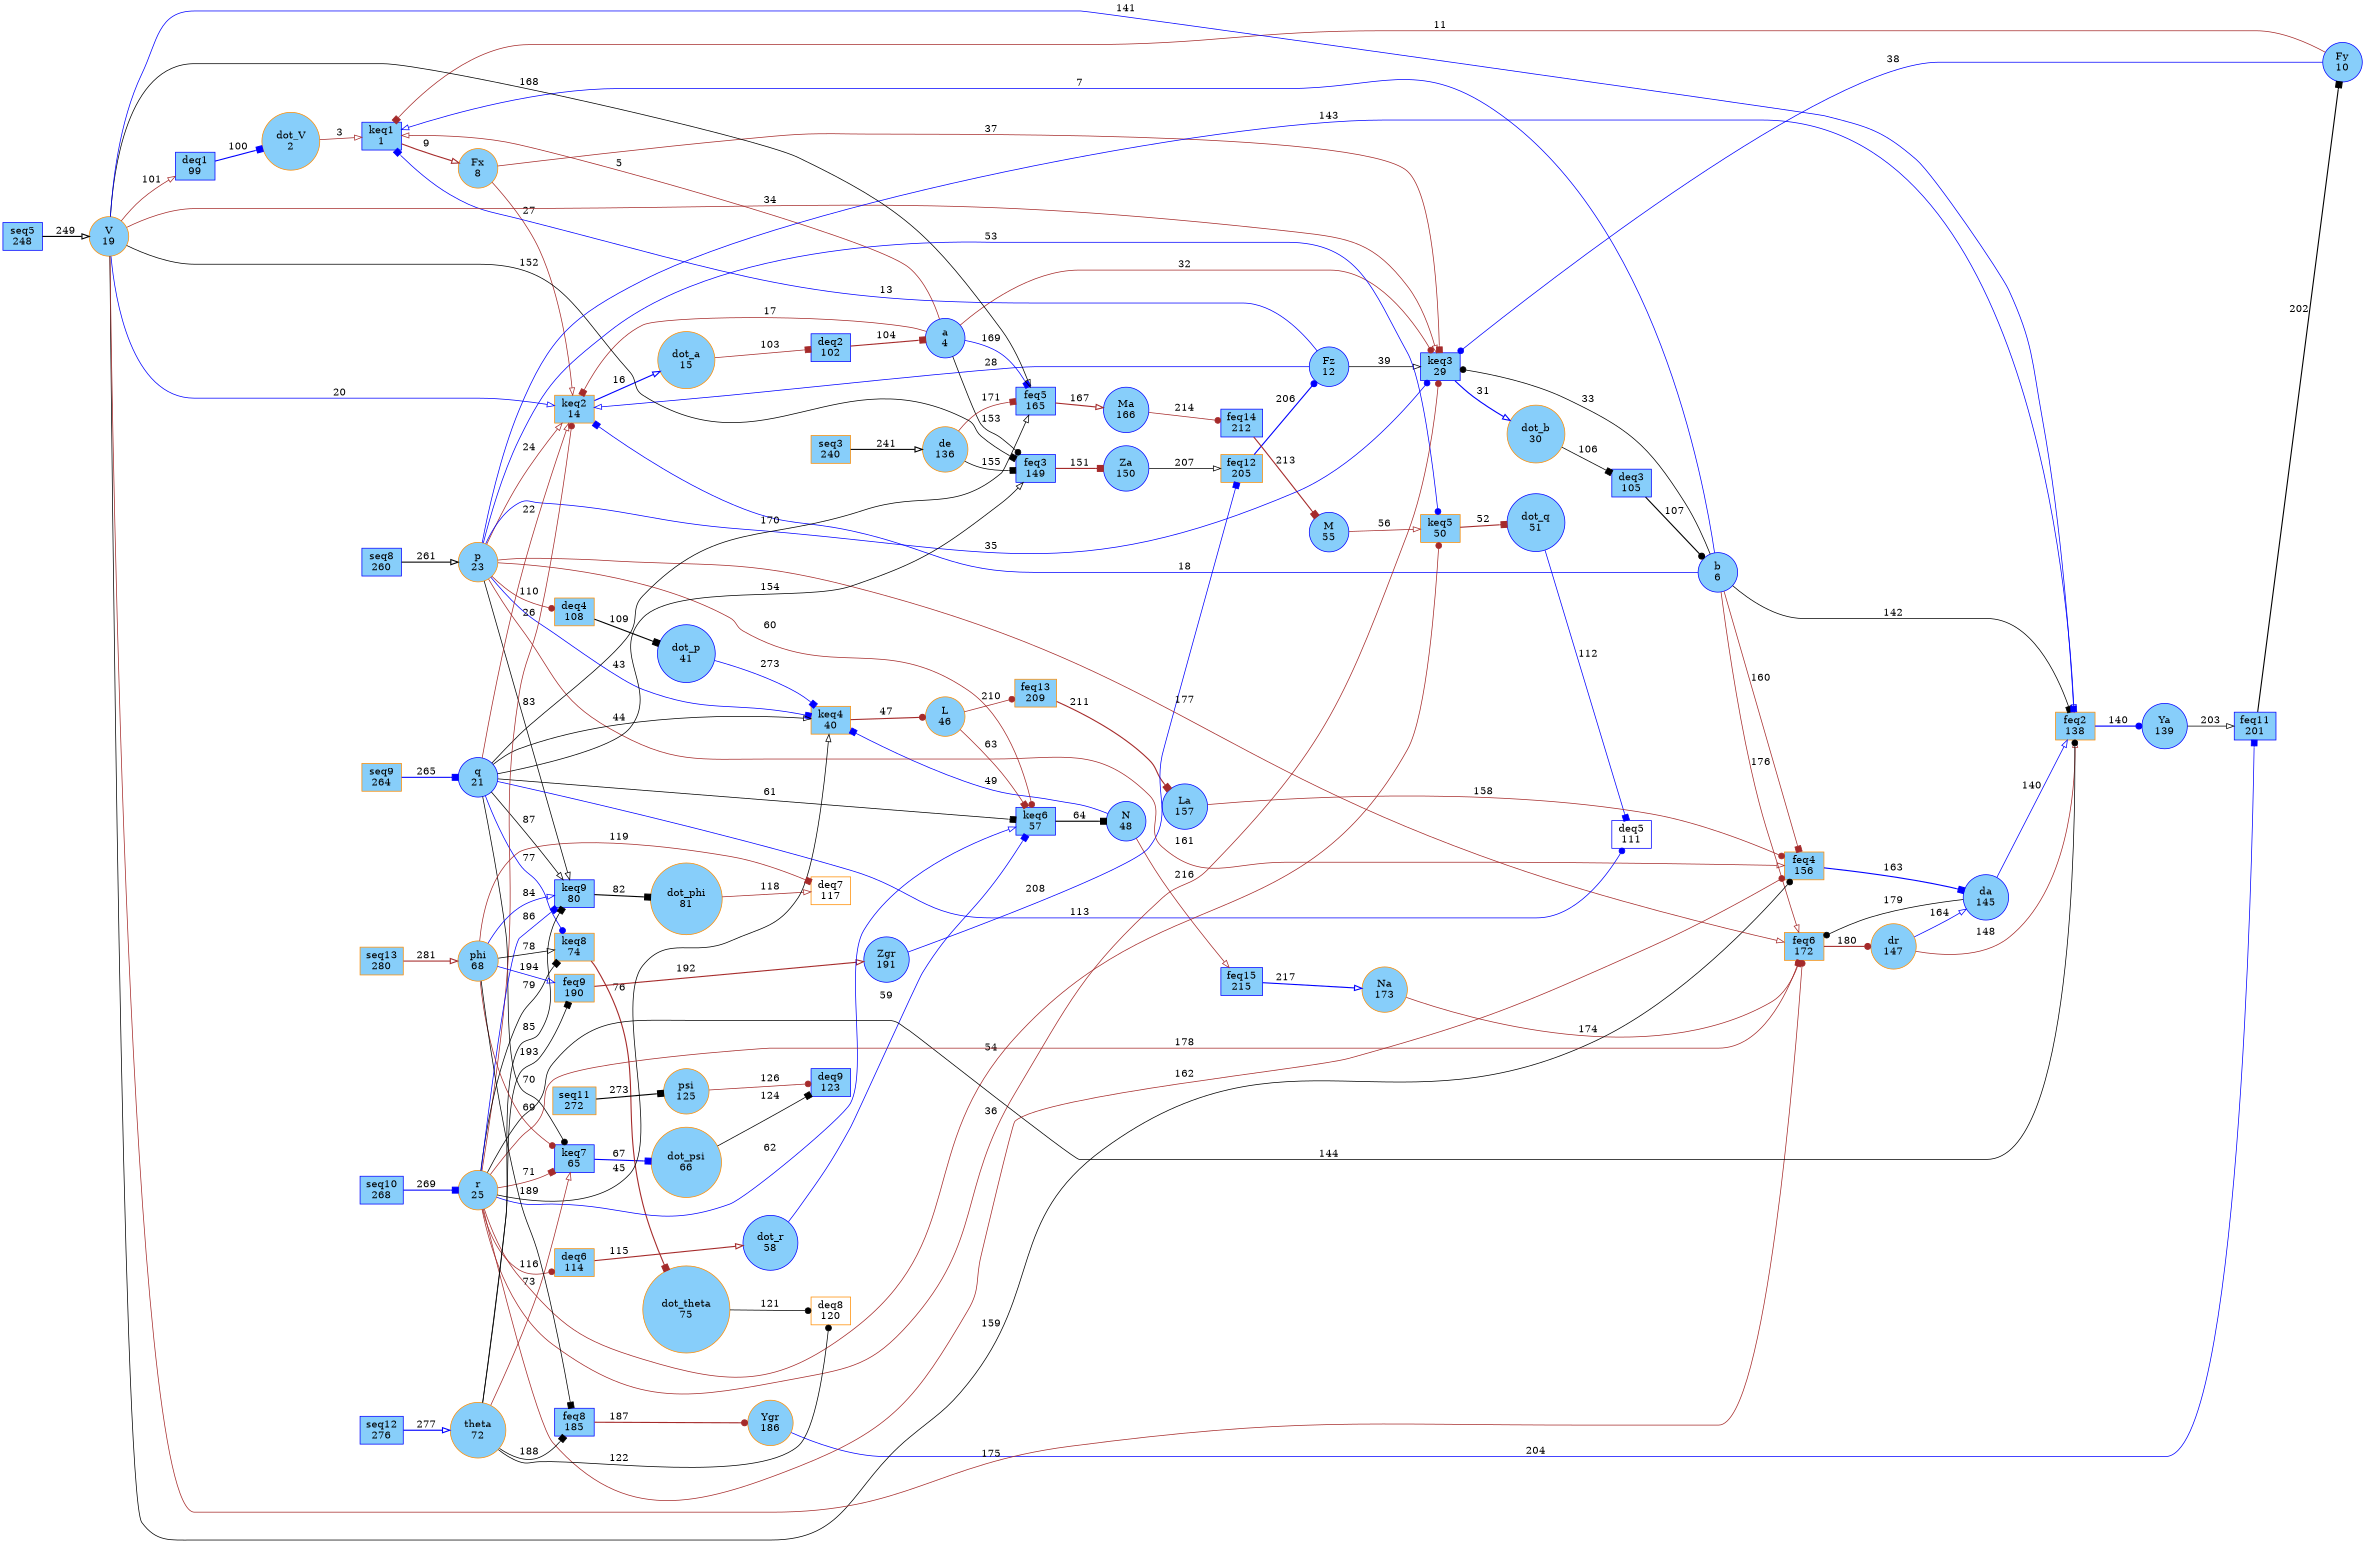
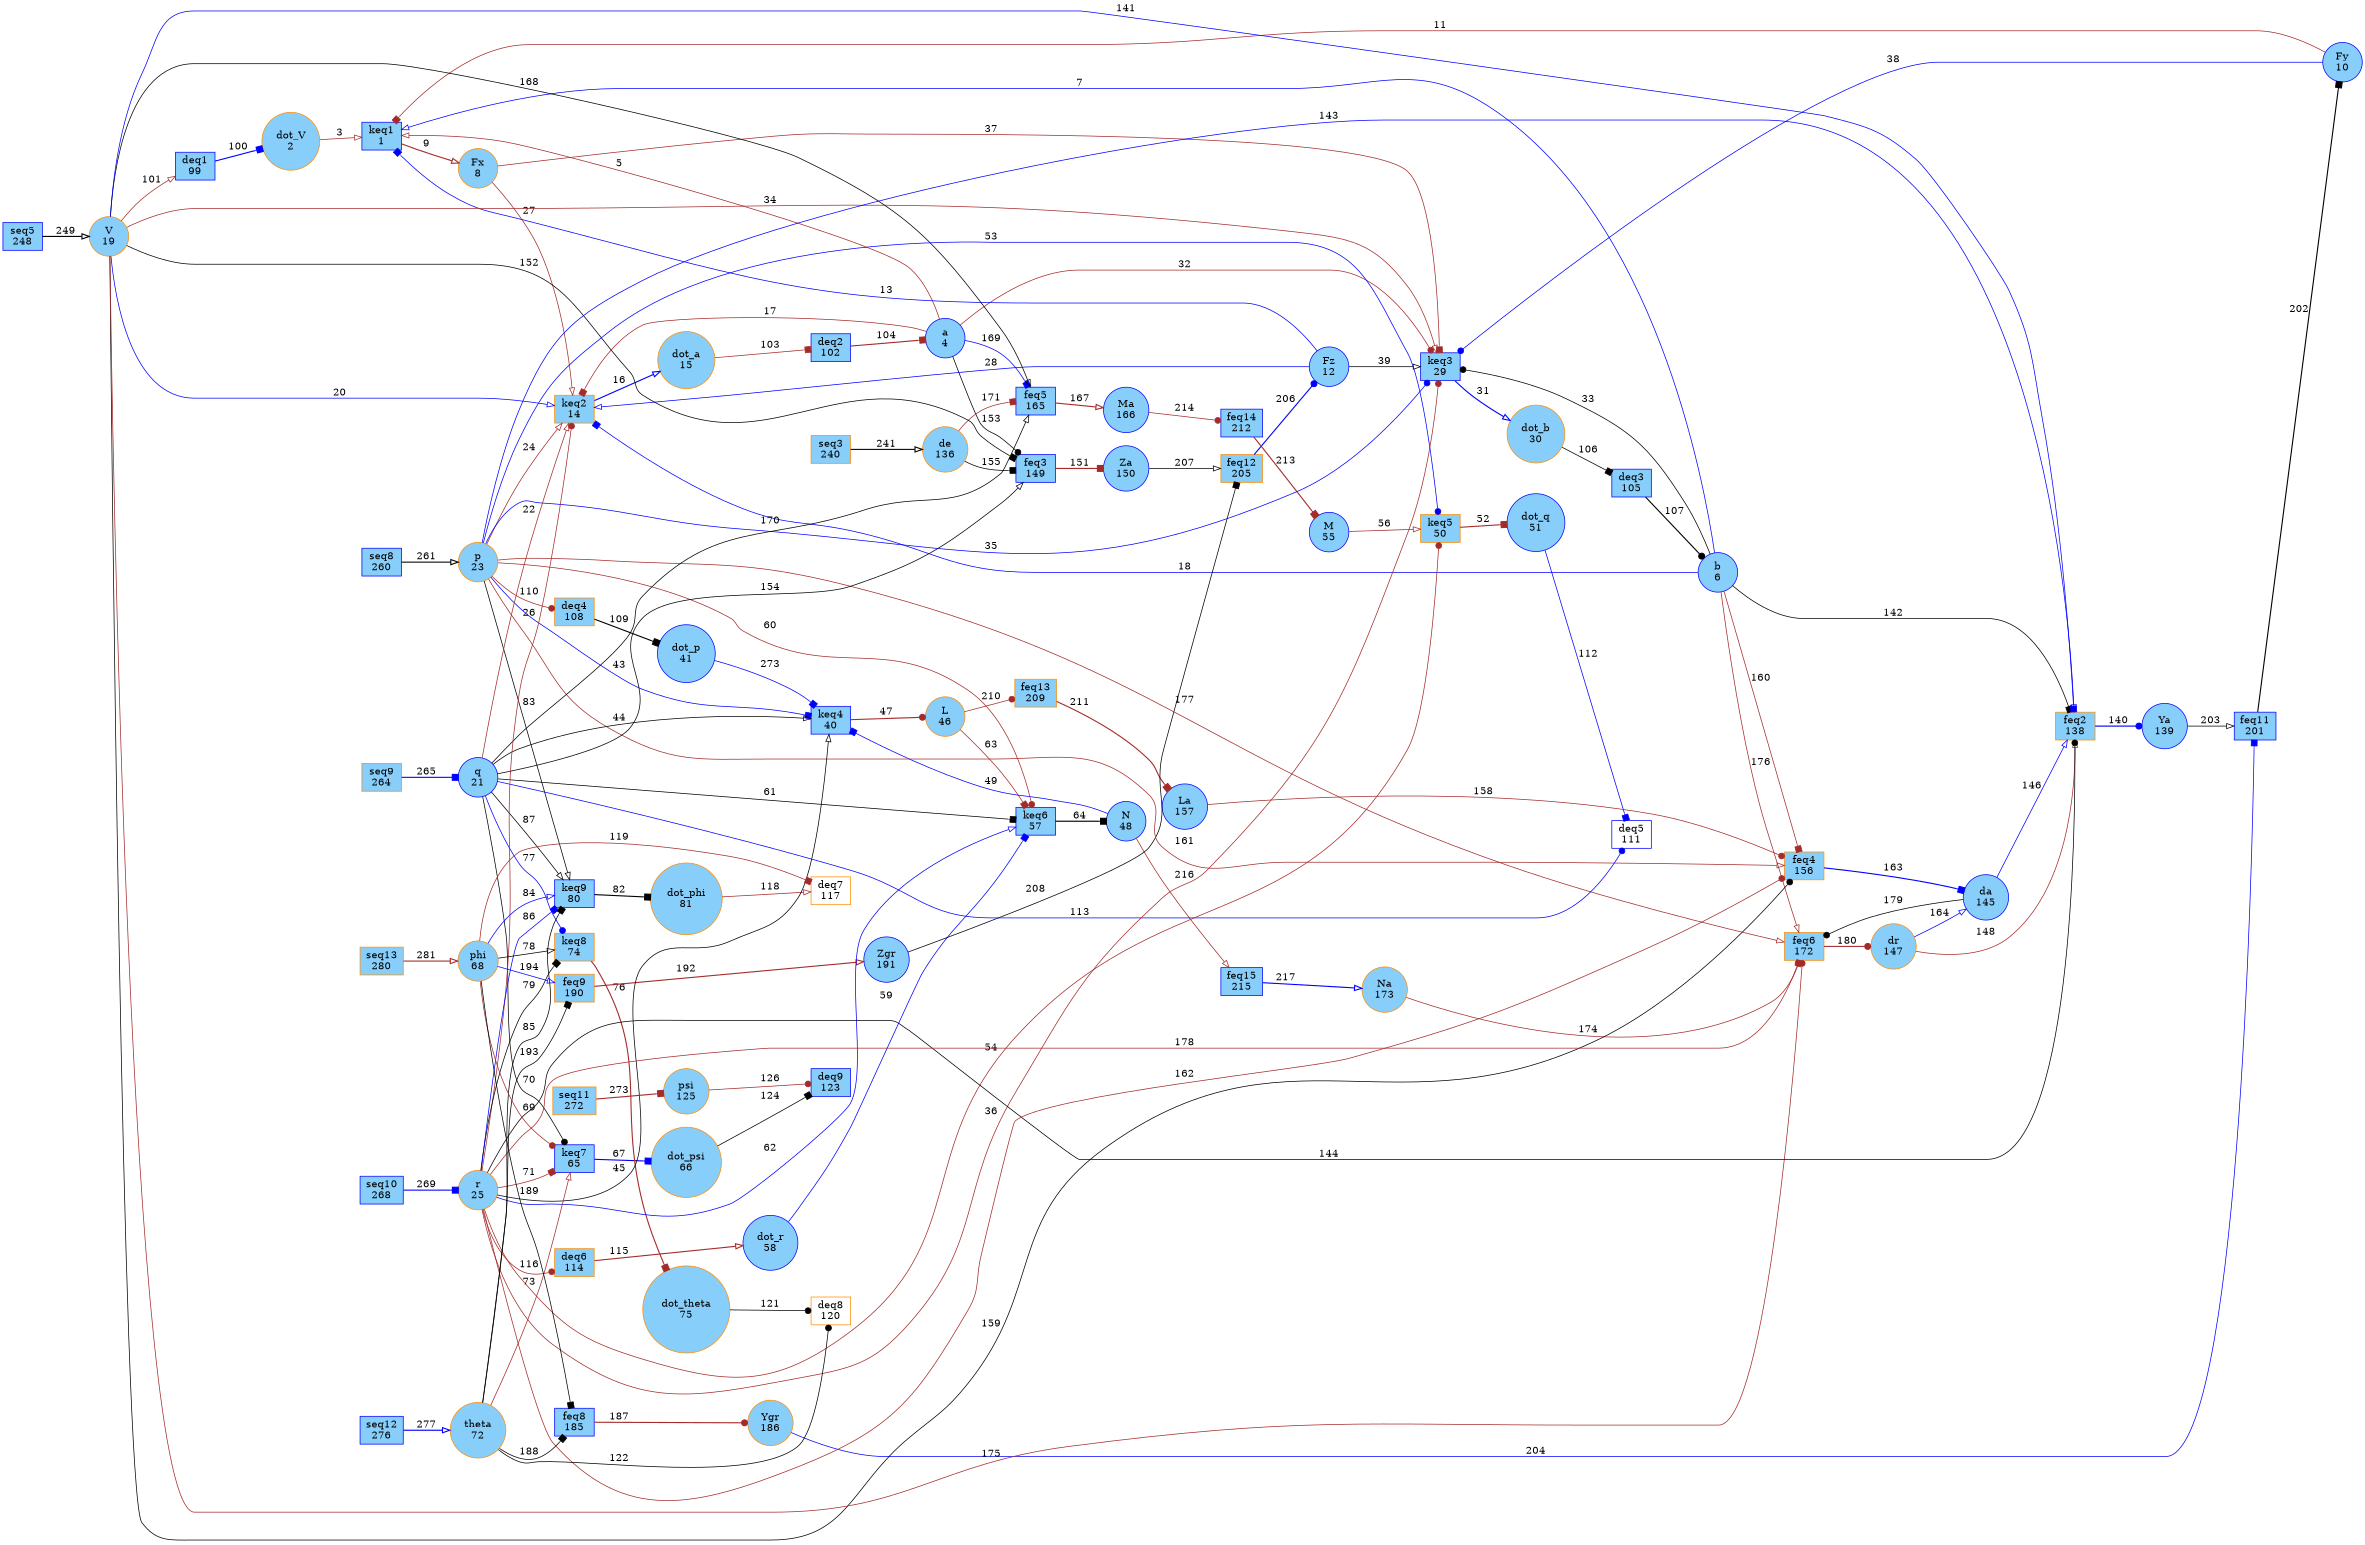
(831, 720) -> (831, 720)
(2032, 786) -> (2032, 786)
(1161, 797) -> (1161, 797)
(626, 1096) -> (626, 1096)
